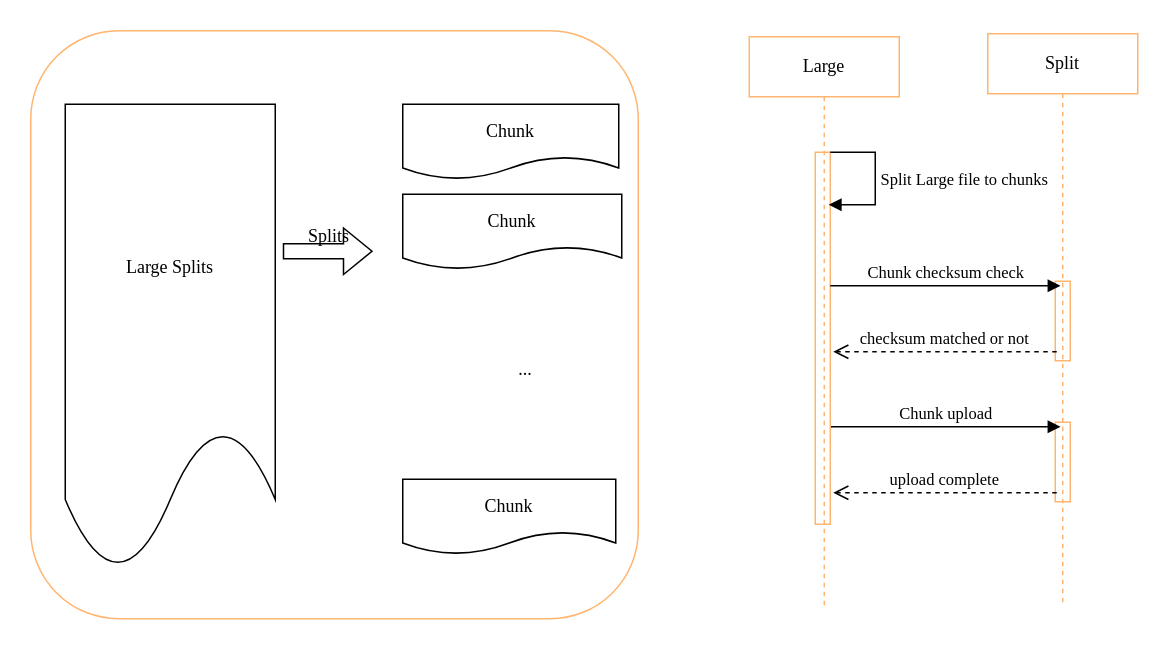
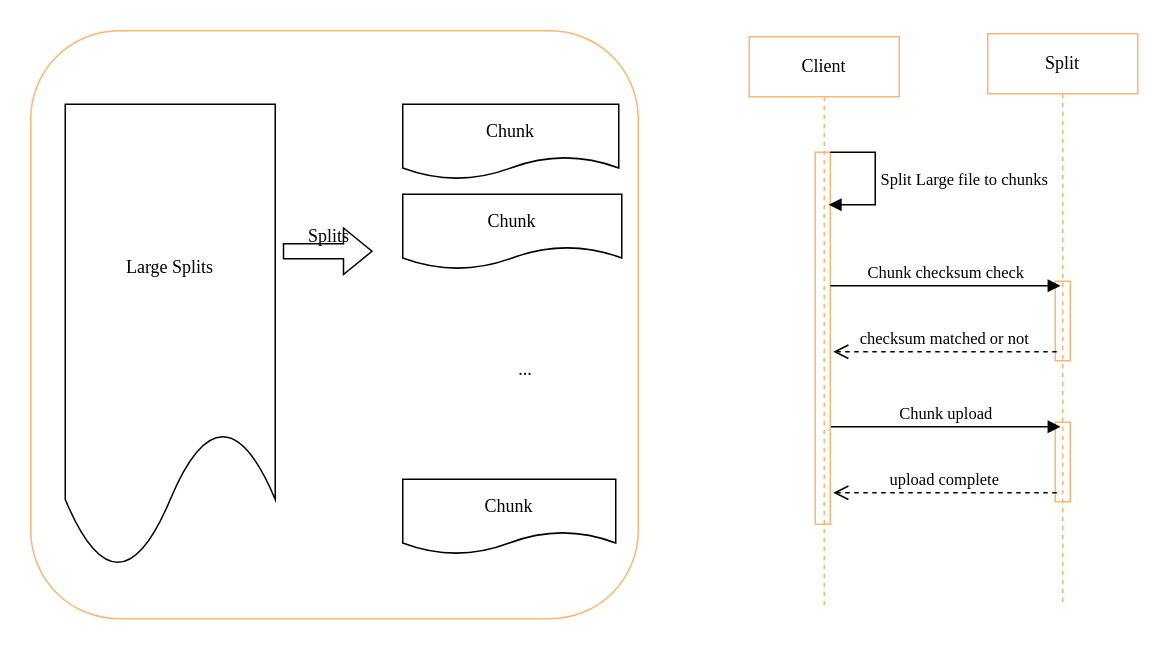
(824, 67) -> (824, 67)
